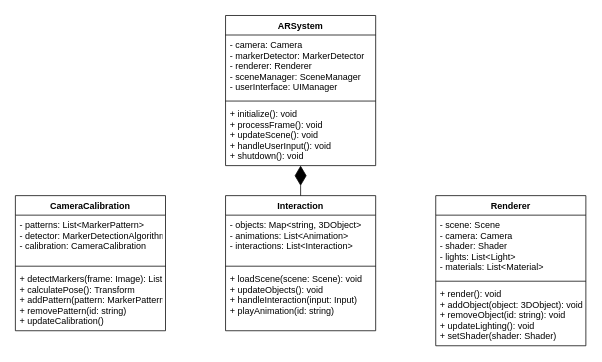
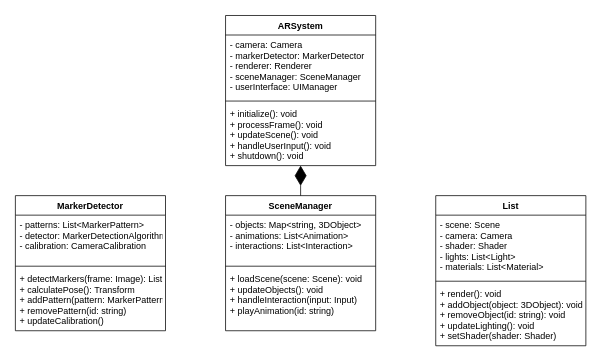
(90, 206) -> (90, 206)
(300, 206) -> (300, 206)
(510, 206) -> (510, 206)
